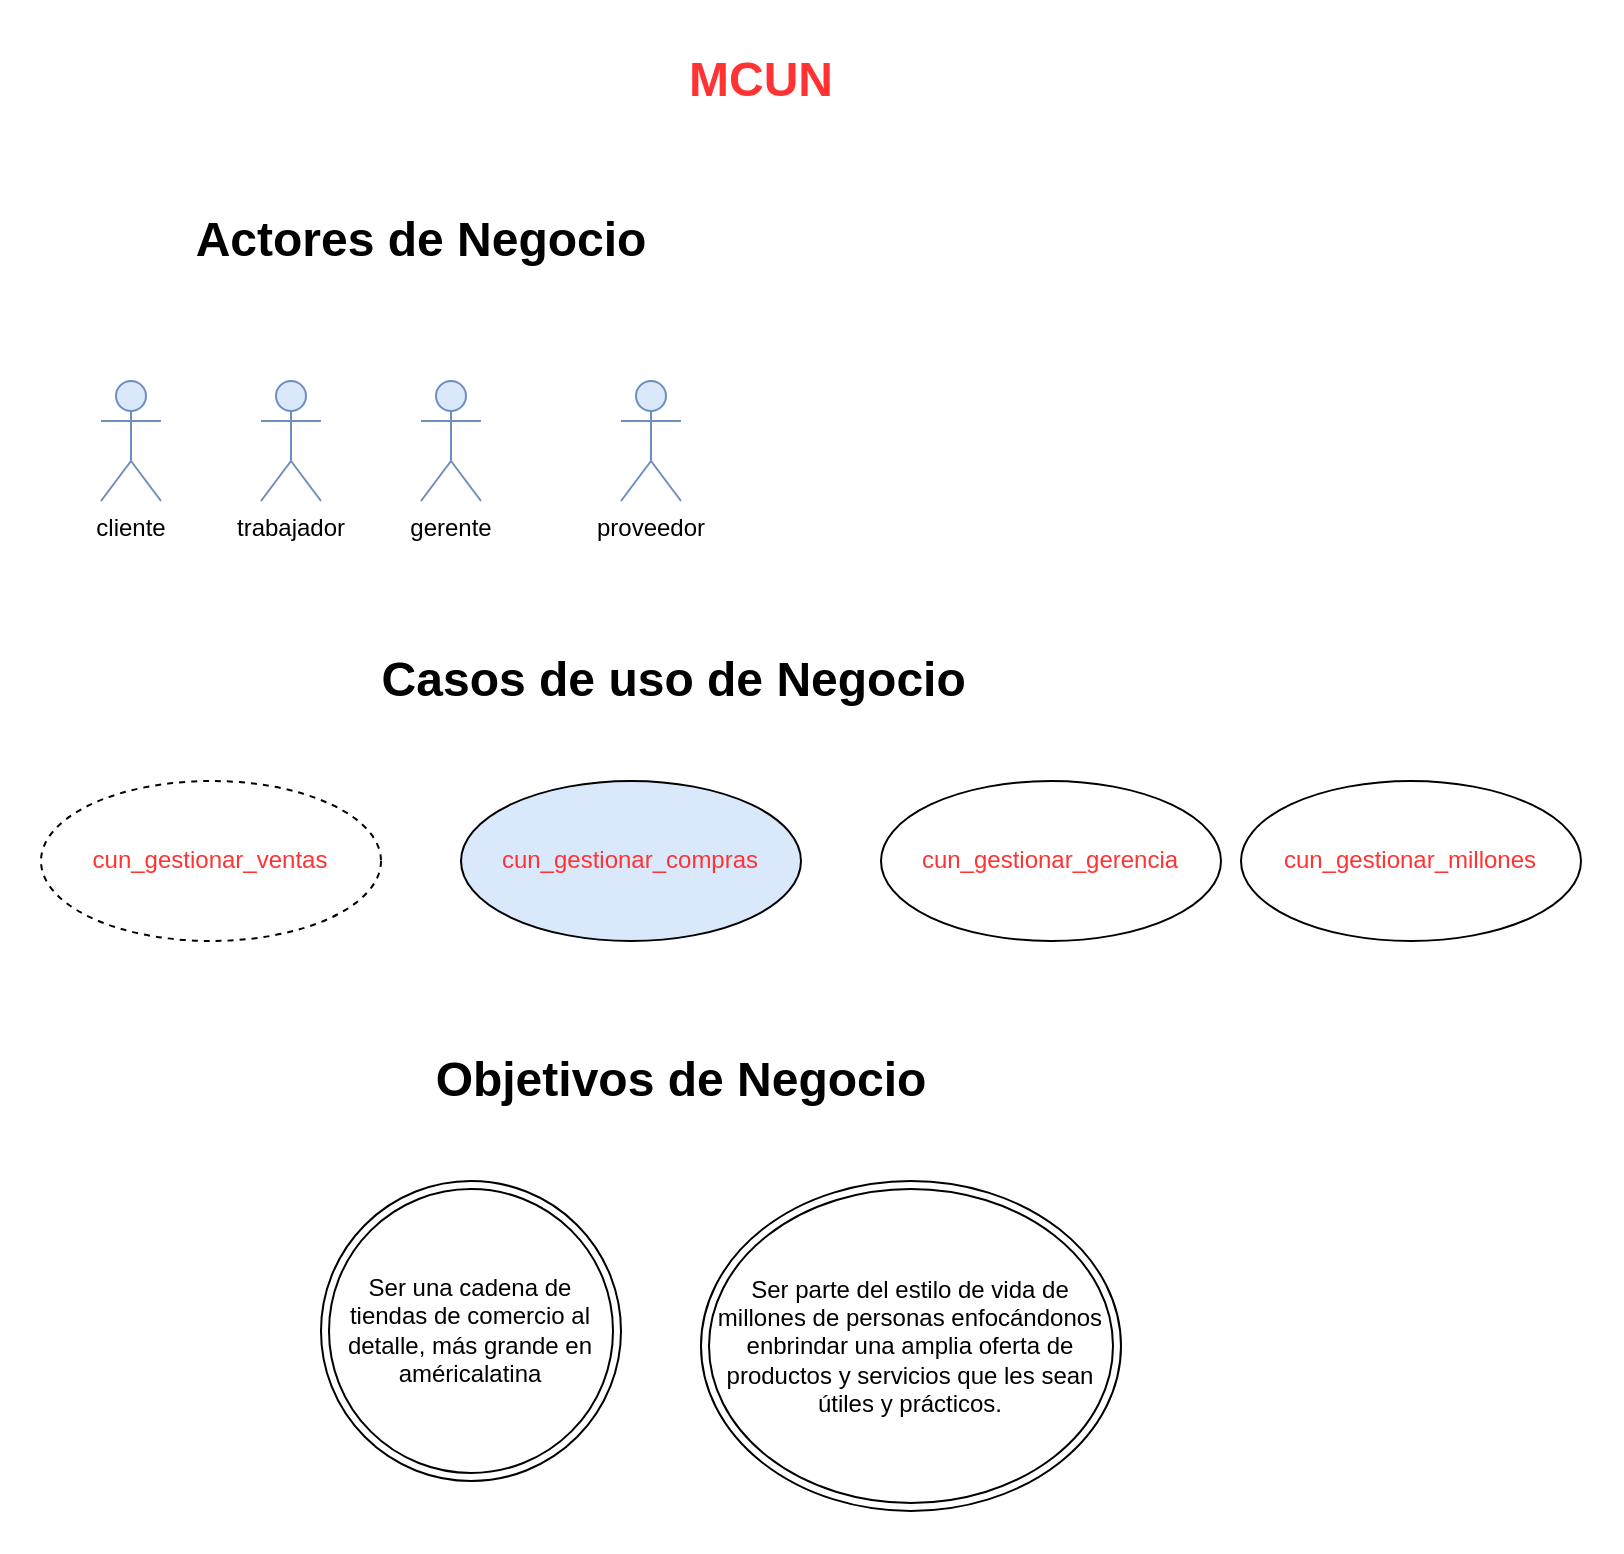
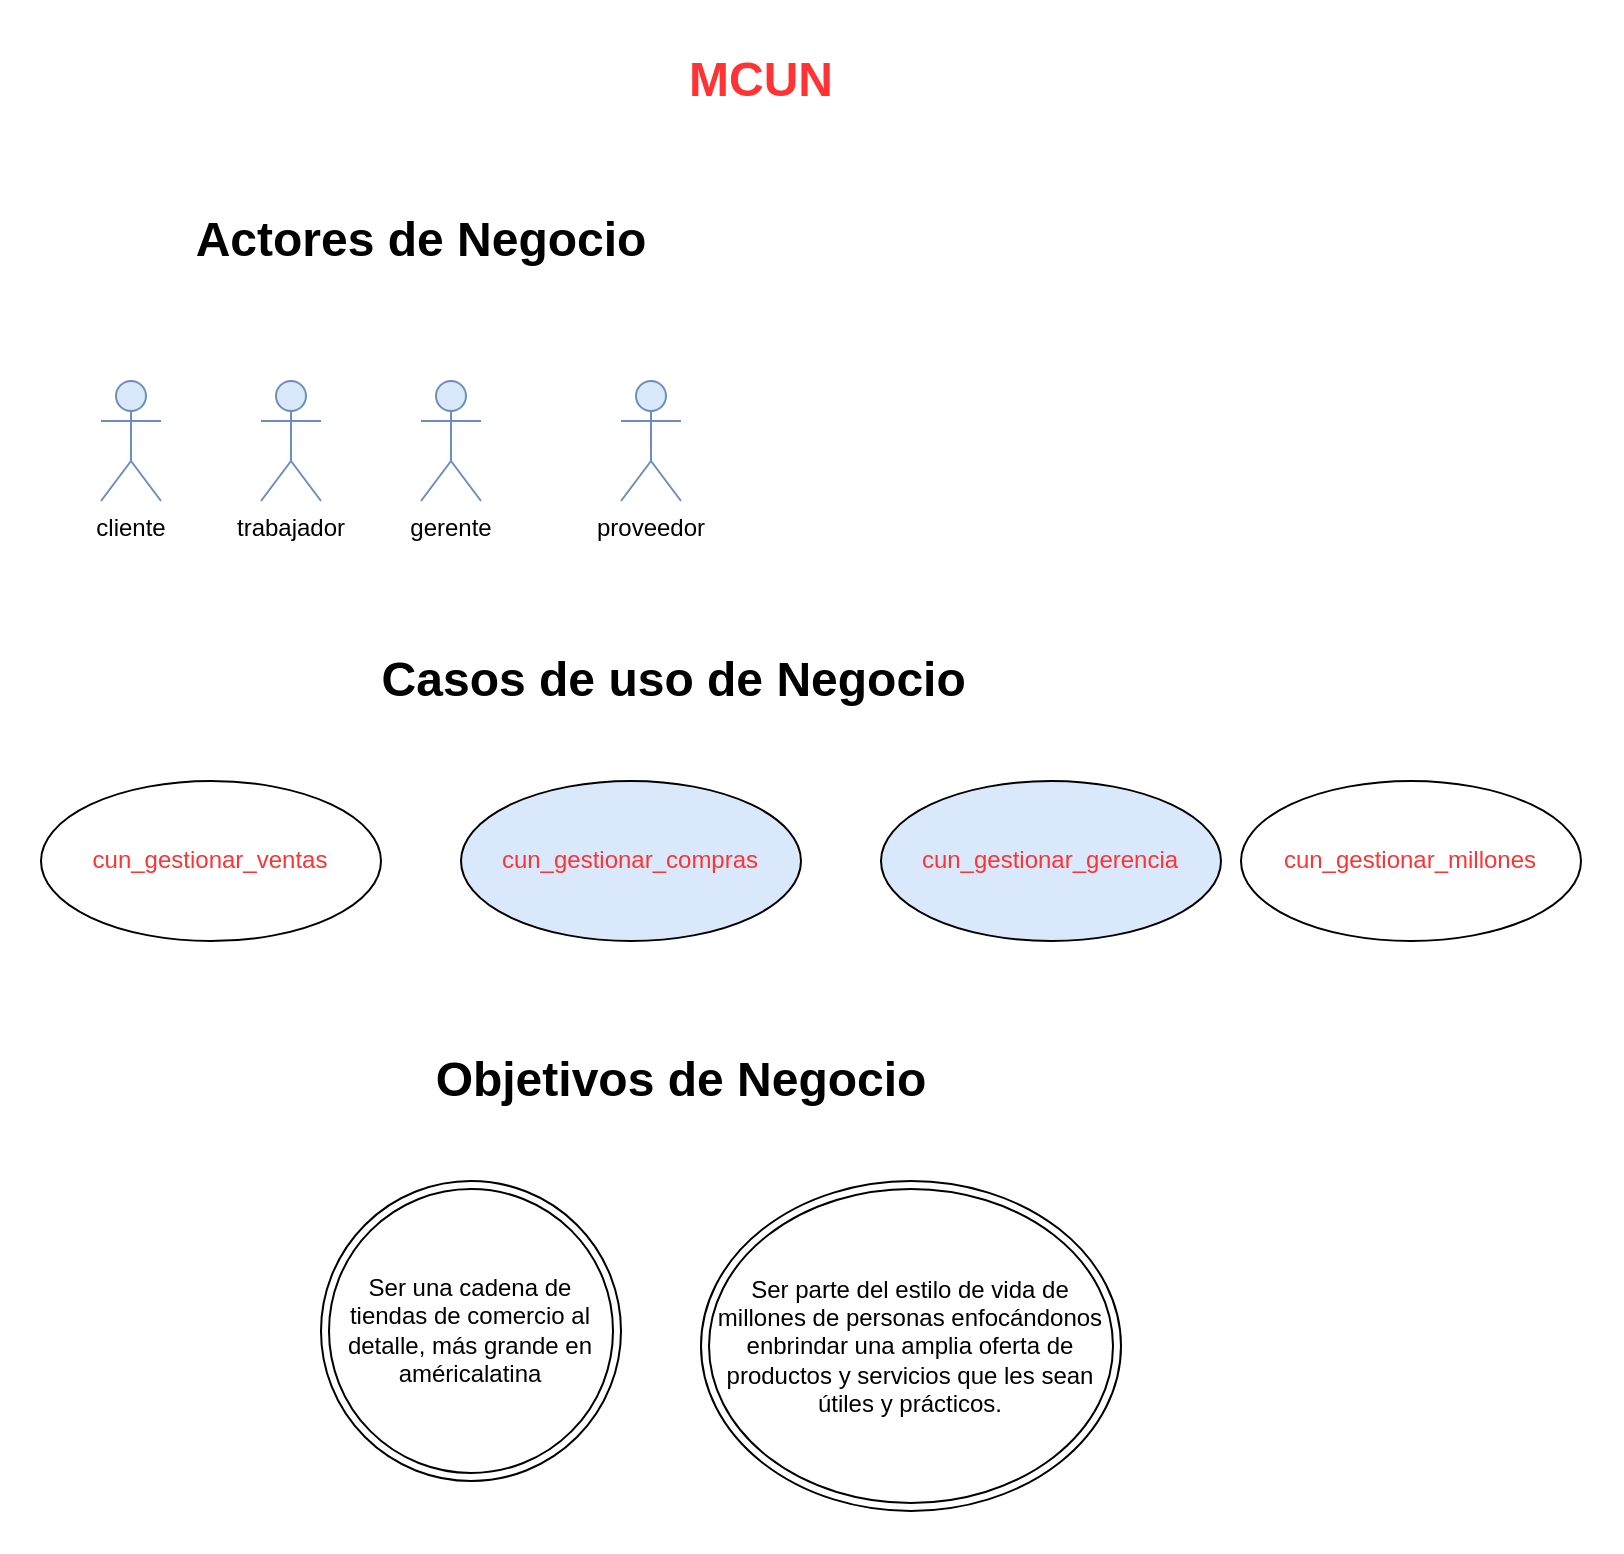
(211, 861) -> (211, 861)
(1051, 861) -> (1051, 861)
